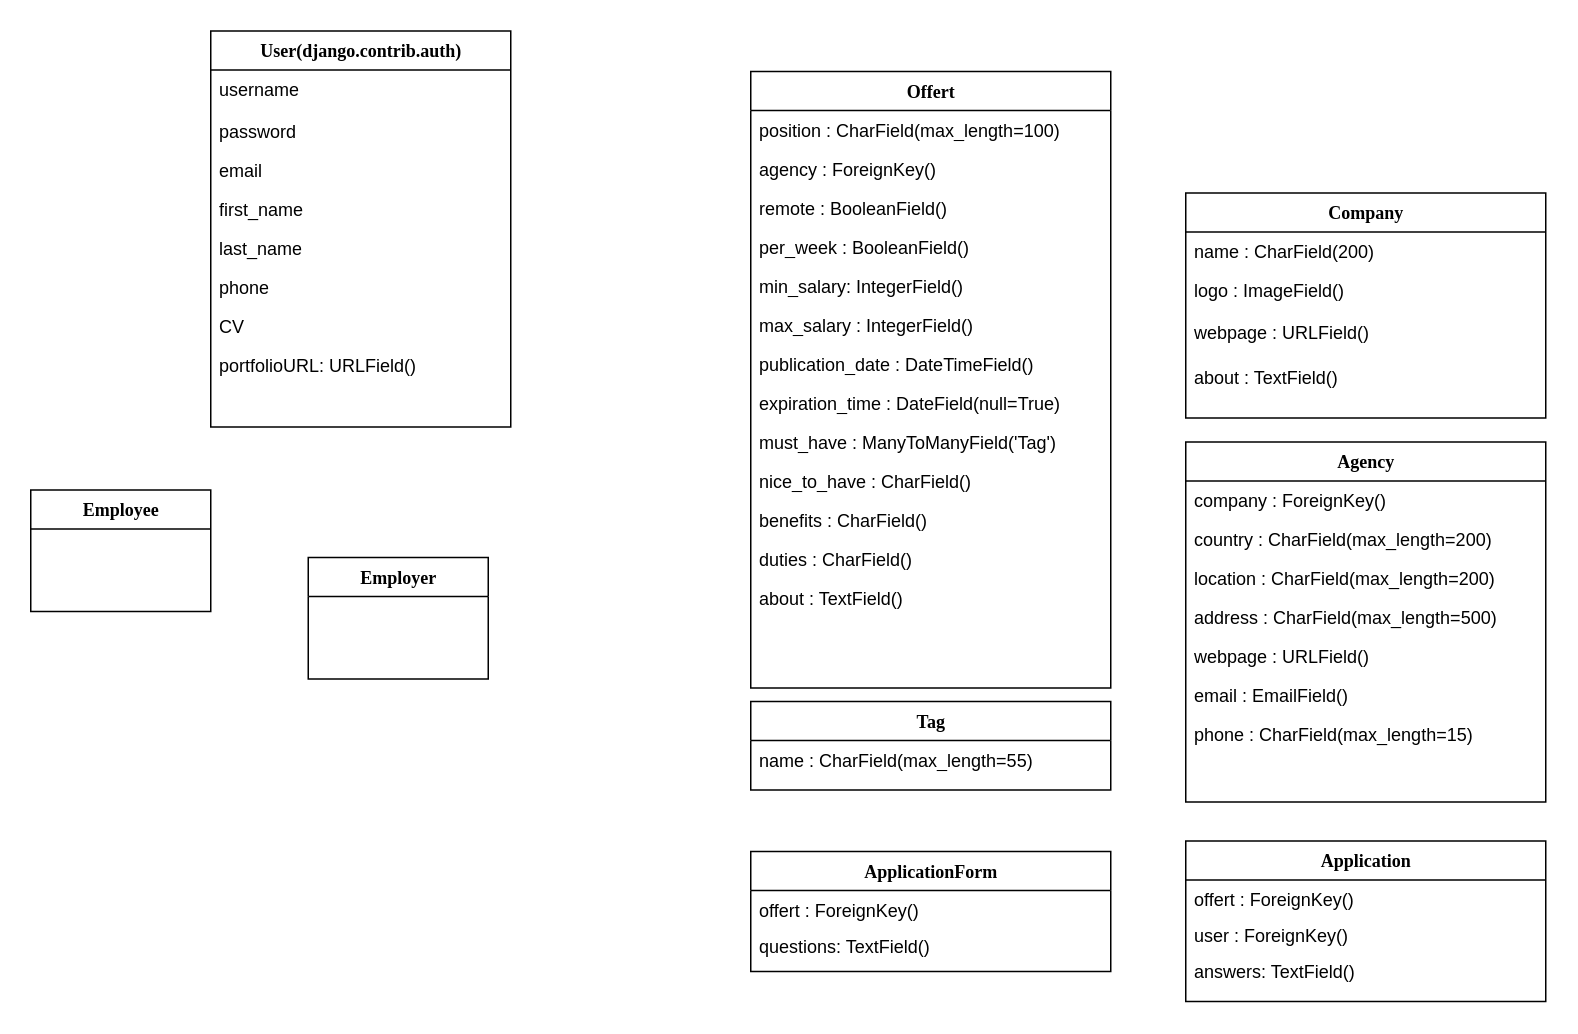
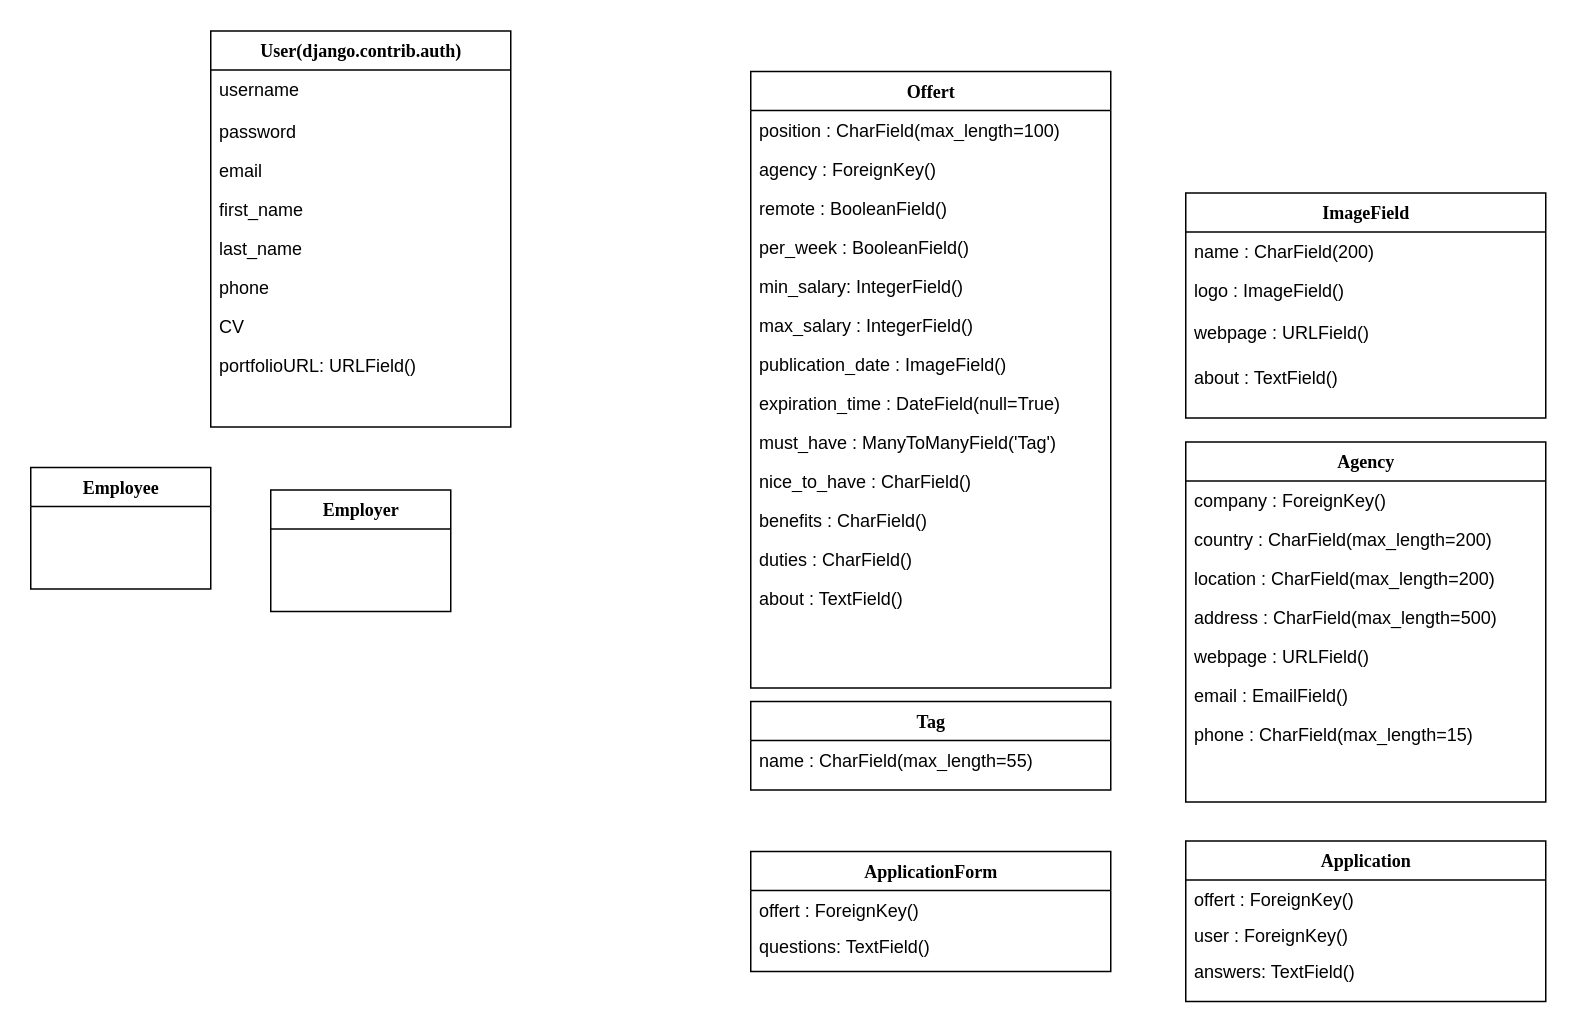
(1367, 214) -> (1367, 214)
(910, 366) -> (897, 366)
(121, 551) -> (121, 528)
(398, 618) -> (361, 551)
